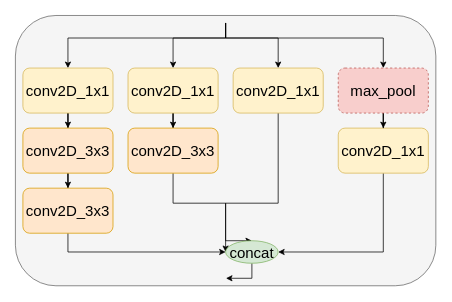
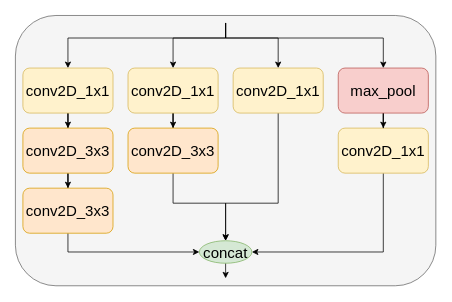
(383, 90) -> (383, 90)
(252, 252) -> (225, 252)
